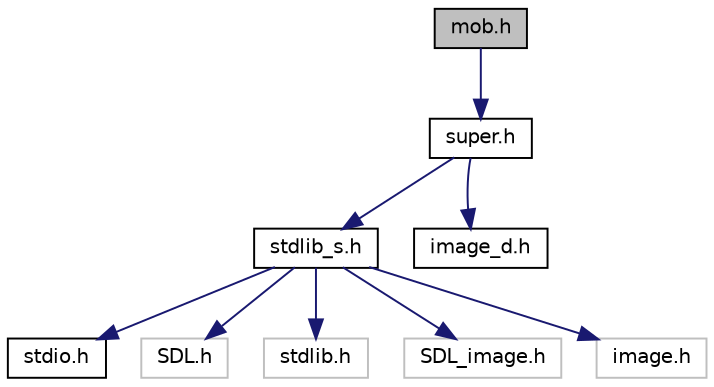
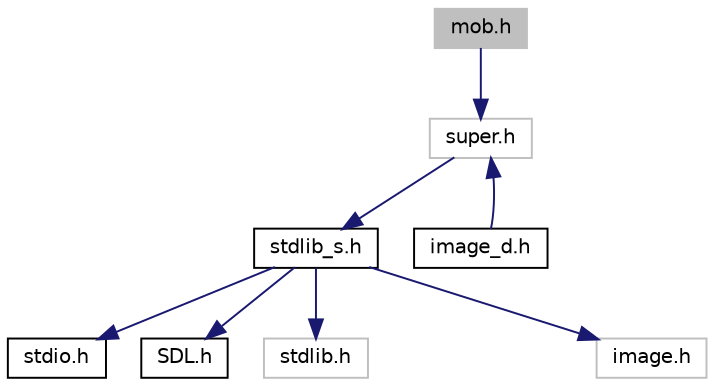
(481, 28) -> (481, 28)
(481, 138) -> (481, 138)
(468, 184) -> (494, 203)
(184, 358) -> (184, 358)
(483, 358) -> none
